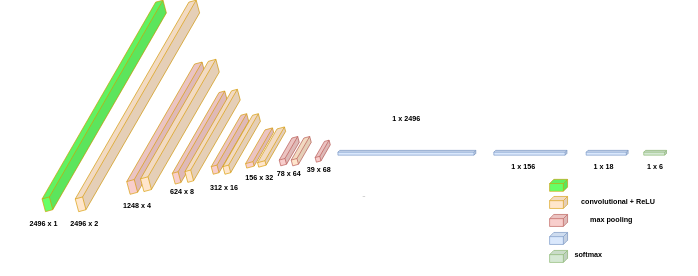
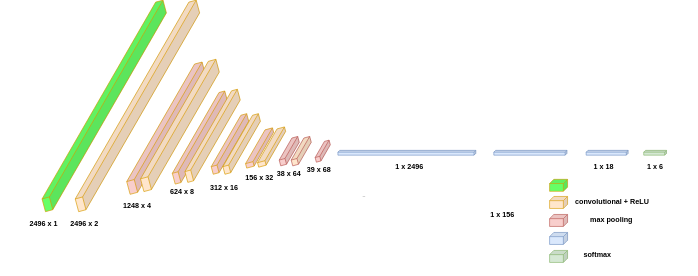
(407, 119) -> (410, 167)
(524, 167) -> (503, 215)
(289, 174) -> (289, 174)
(622, 202) -> (616, 202)
(615, 255) -> (624, 255)
